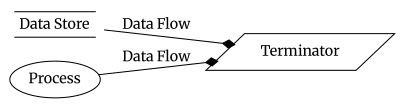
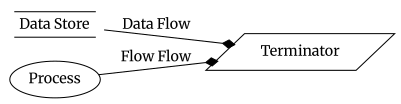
(156, 58) -> (156, 58)
